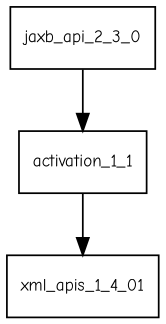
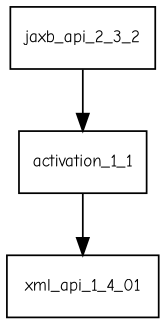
(83, 38) -> (83, 38)
(83, 286) -> (83, 286)
